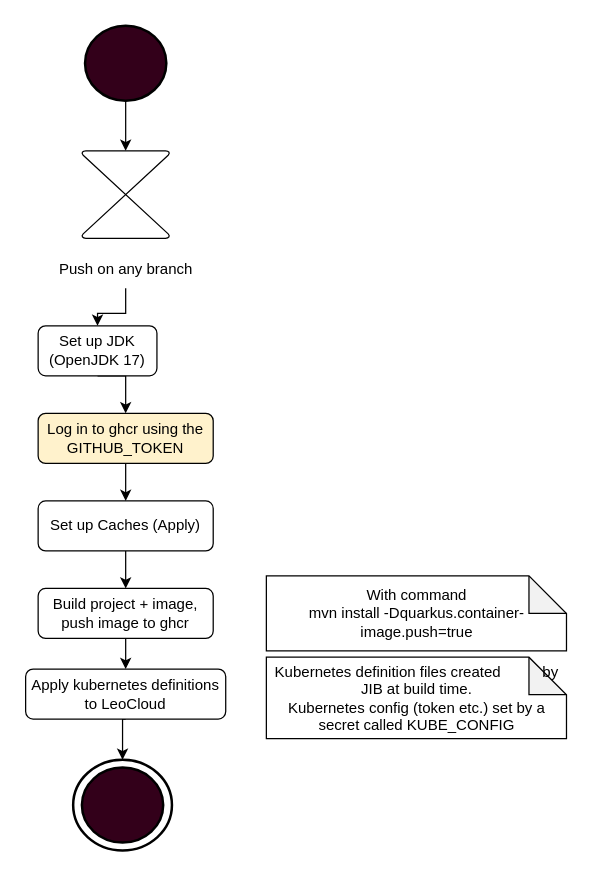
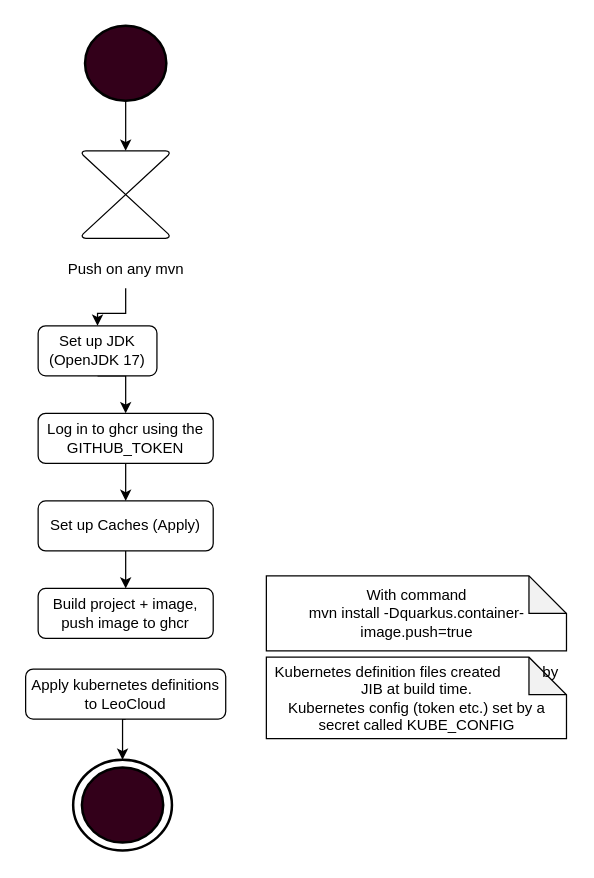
(126, 269) -> (126, 269)
(126, 438) -> (126, 438)
(126, 649) -> none
